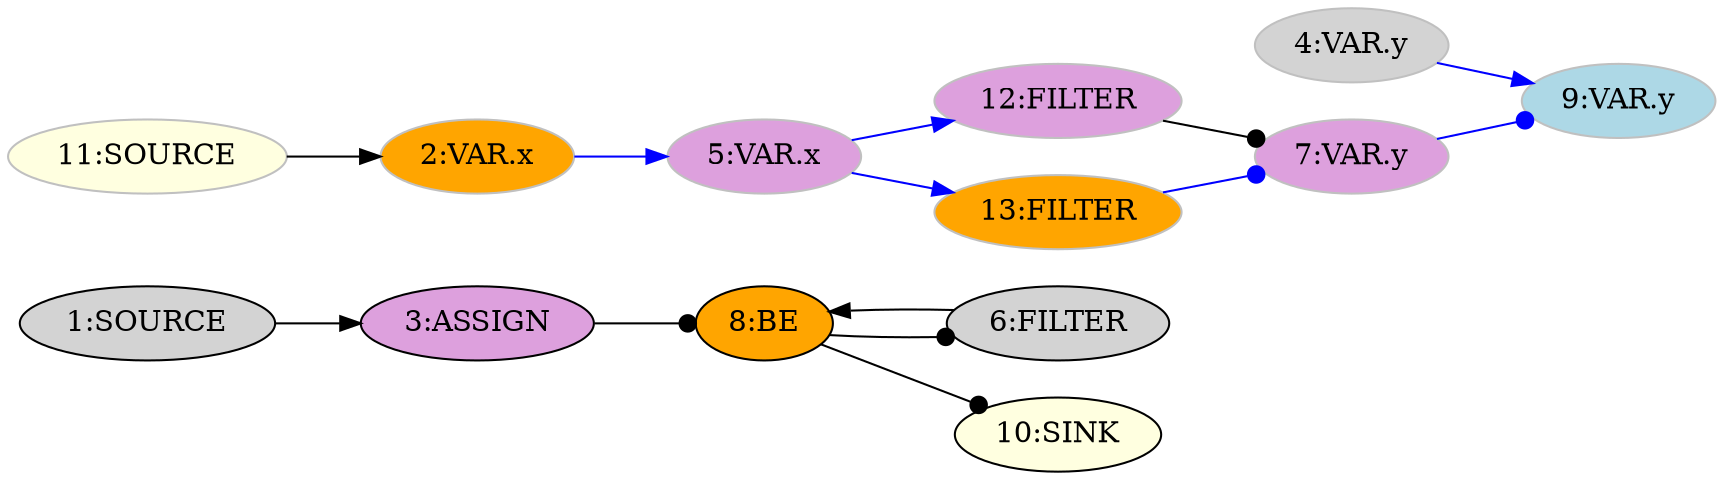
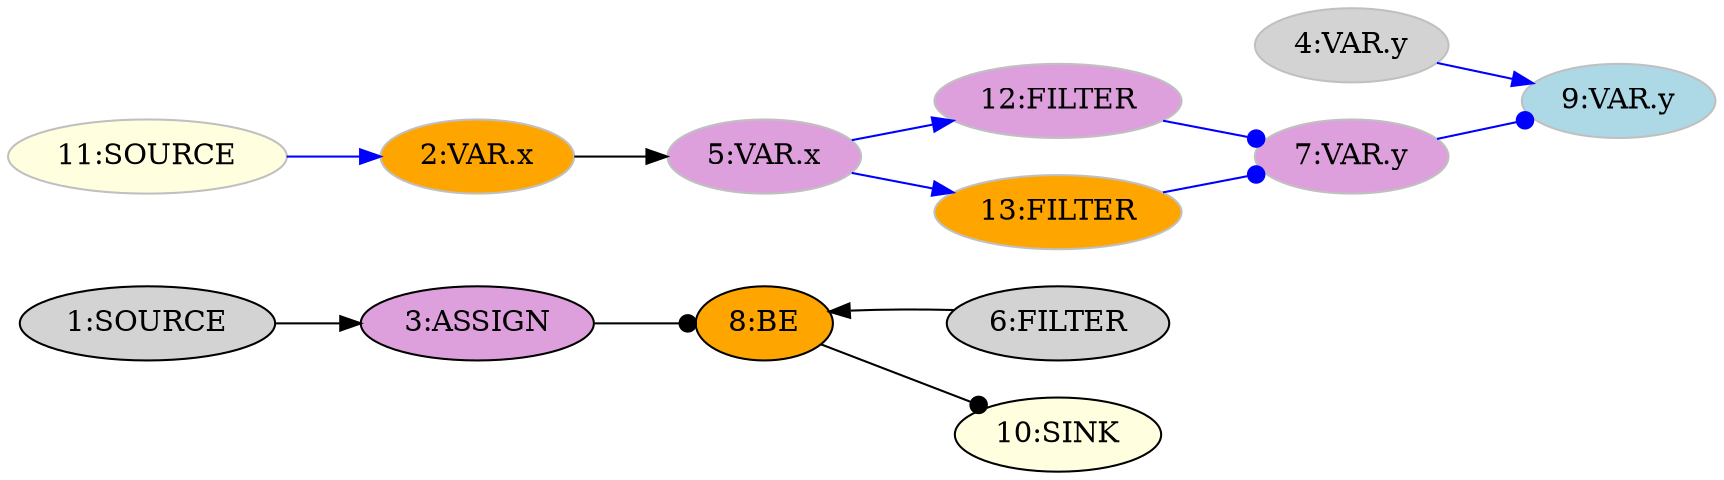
(1205, 129) -> (1205, 129)
(323, 157) -> (323, 157)
(610, 157) -> (610, 157)
(883, 337) -> none
